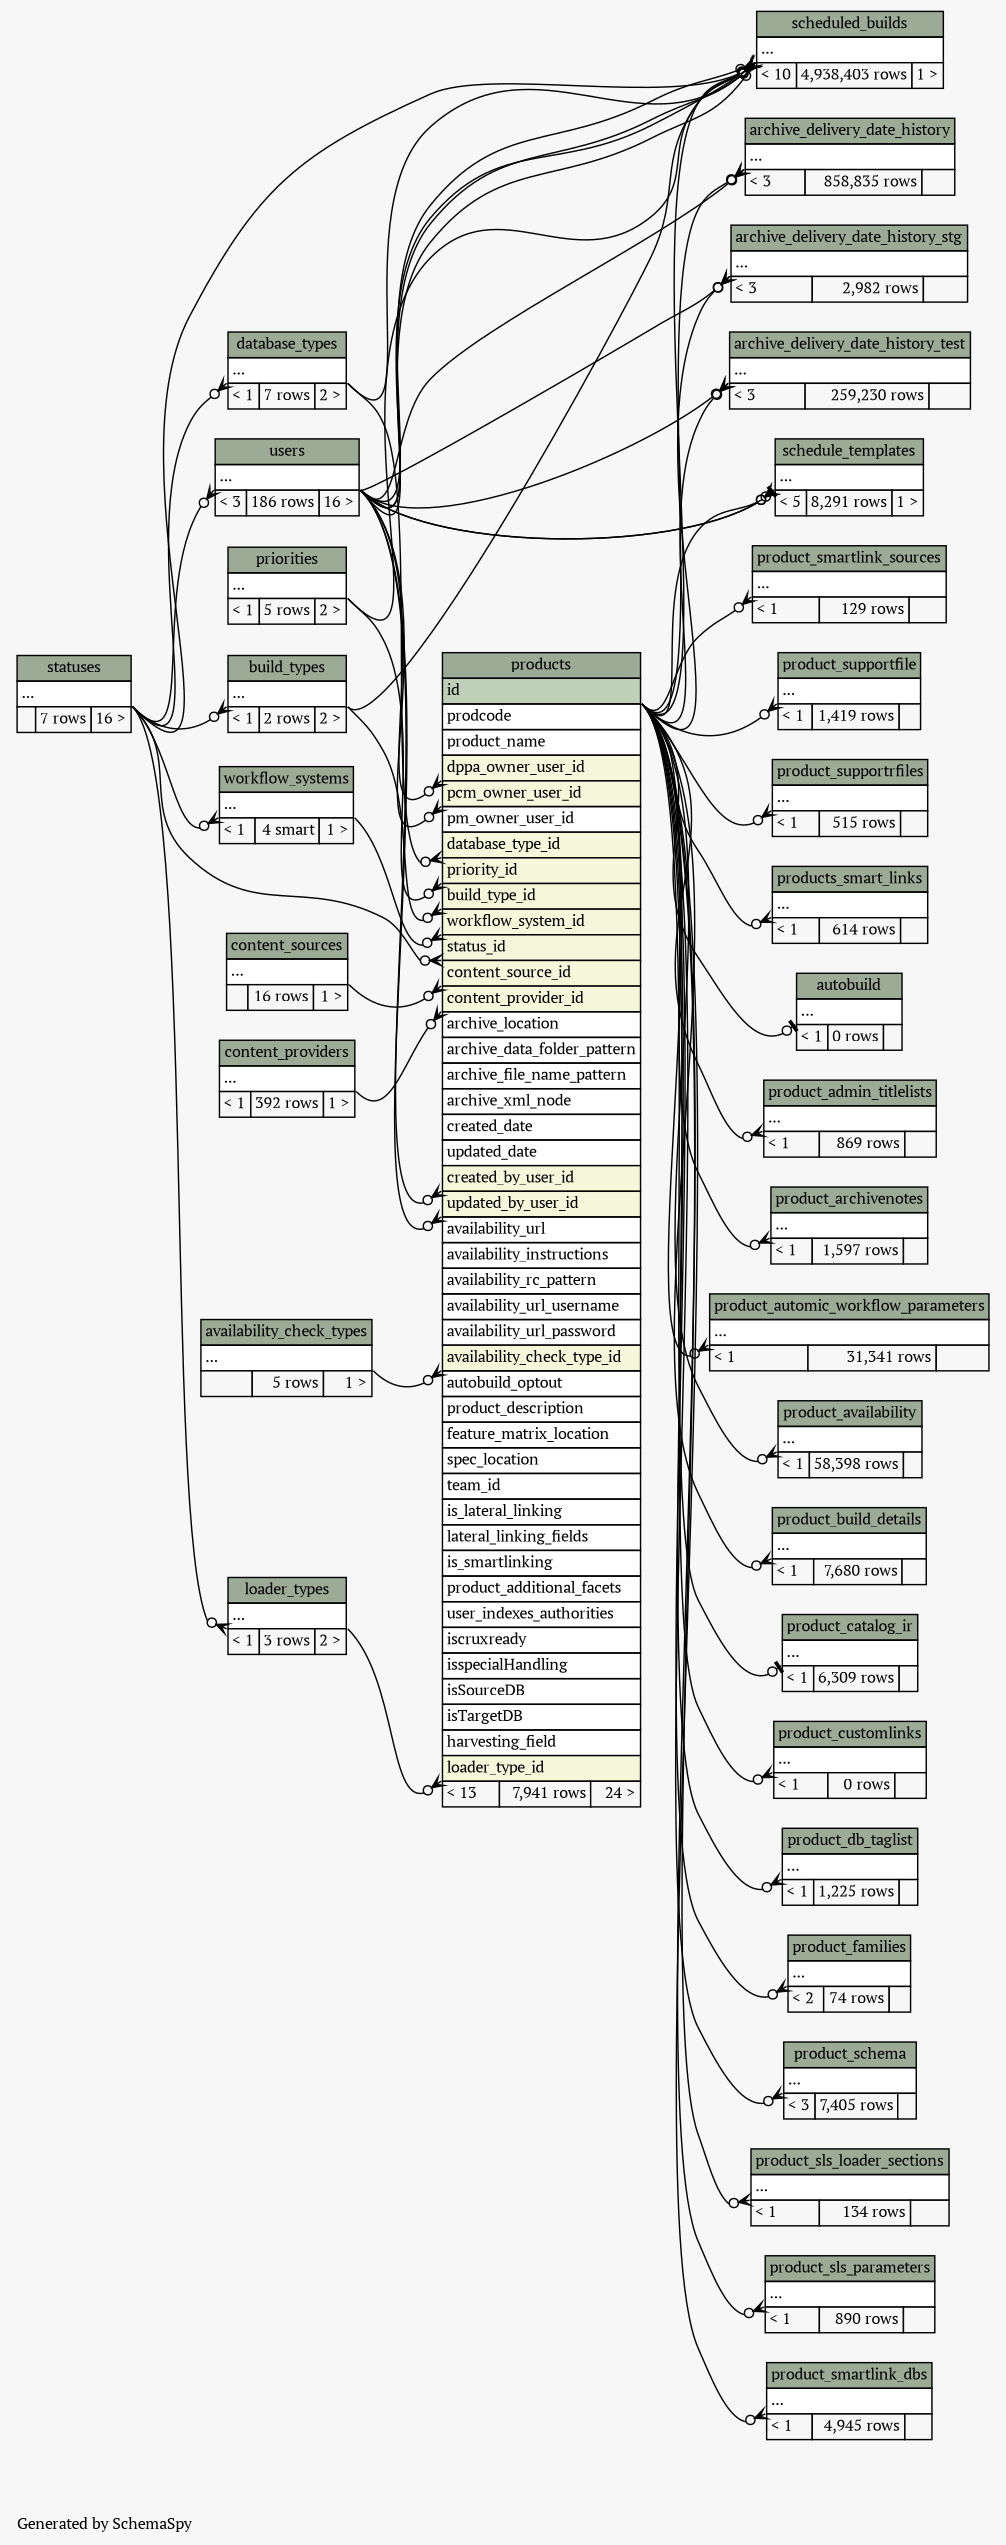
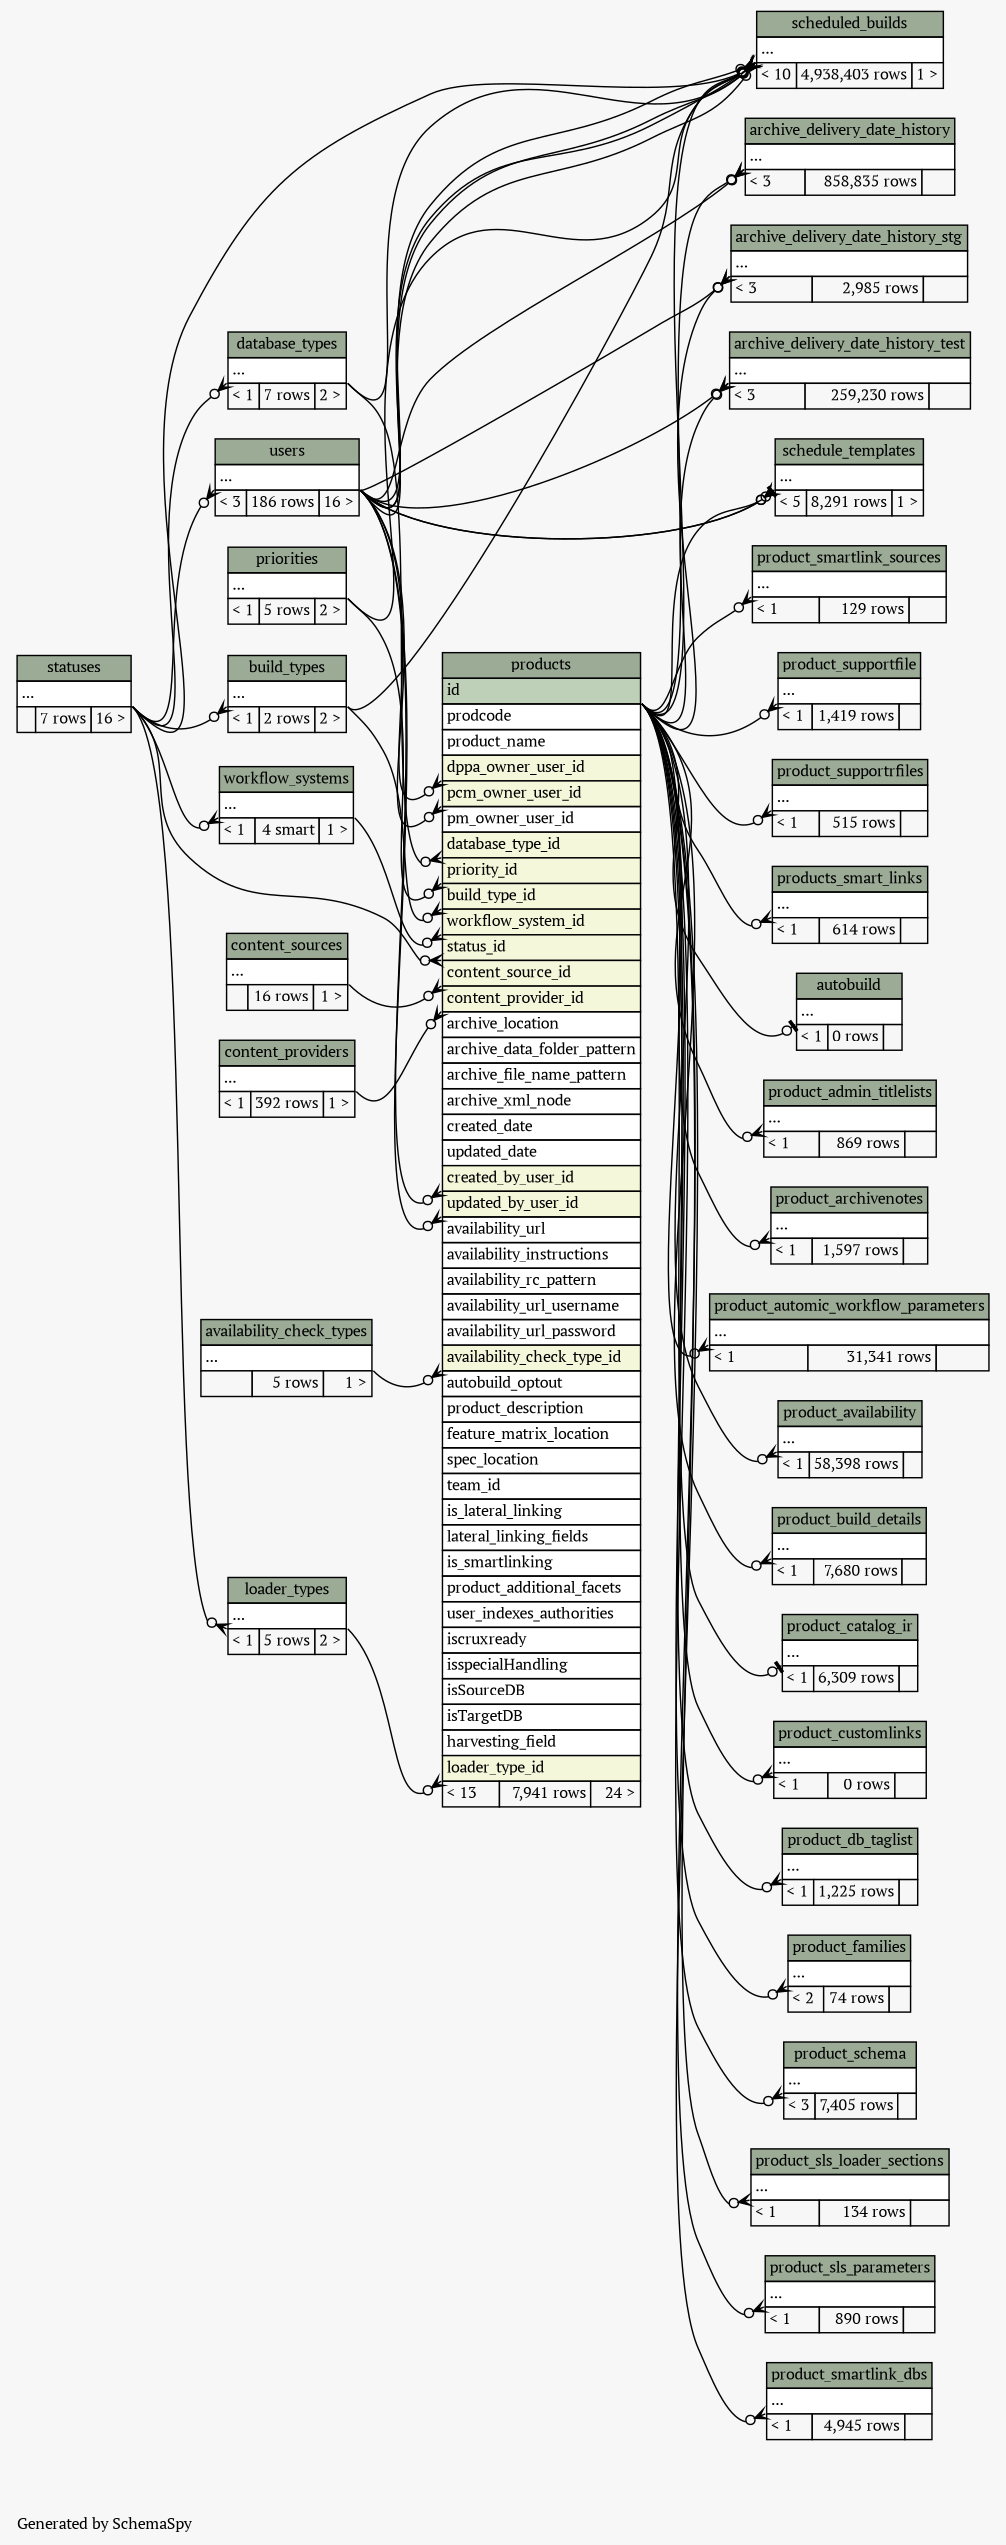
(881, 289) -> (881, 289)
(287, 1641) -> (287, 1641)
